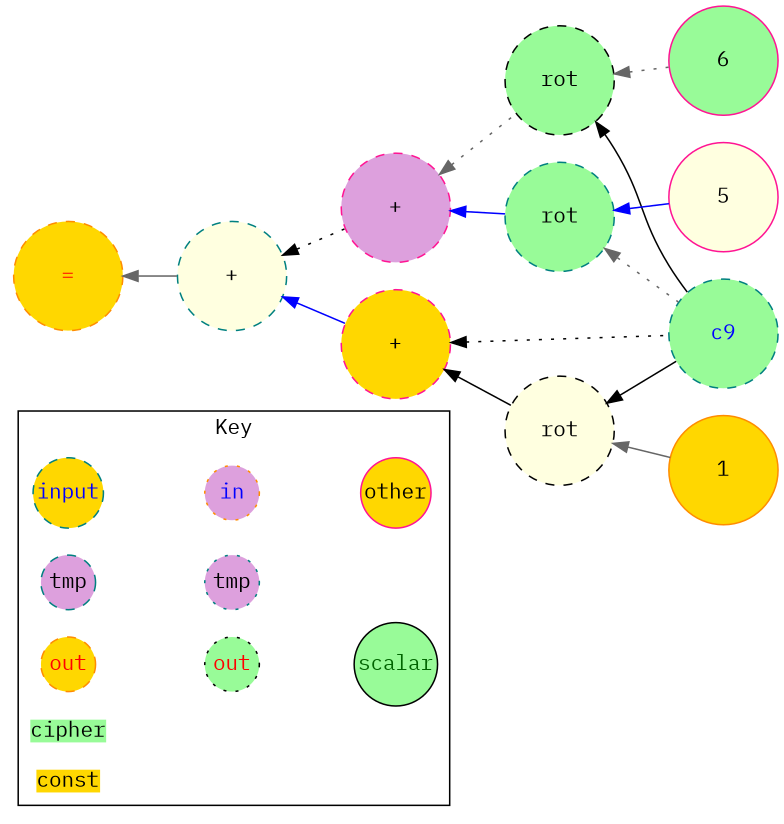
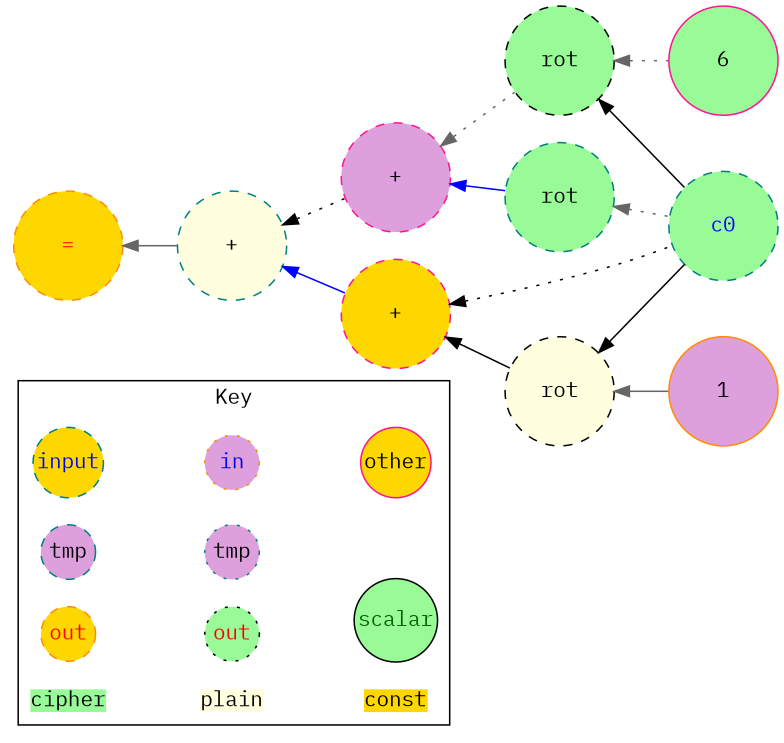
(723, 197) -> none
(723, 334) -> (723, 226)
(723, 470) -> (723, 391)
none -> (232, 701)
